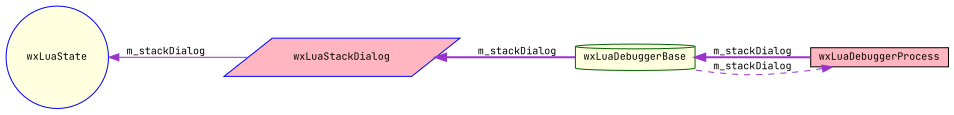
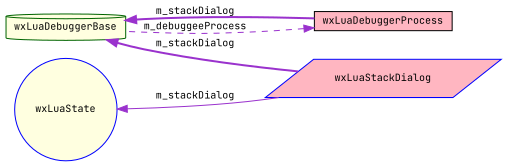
(511, 57) -> (207, 60)
(753, 67) -> (196, 27)
